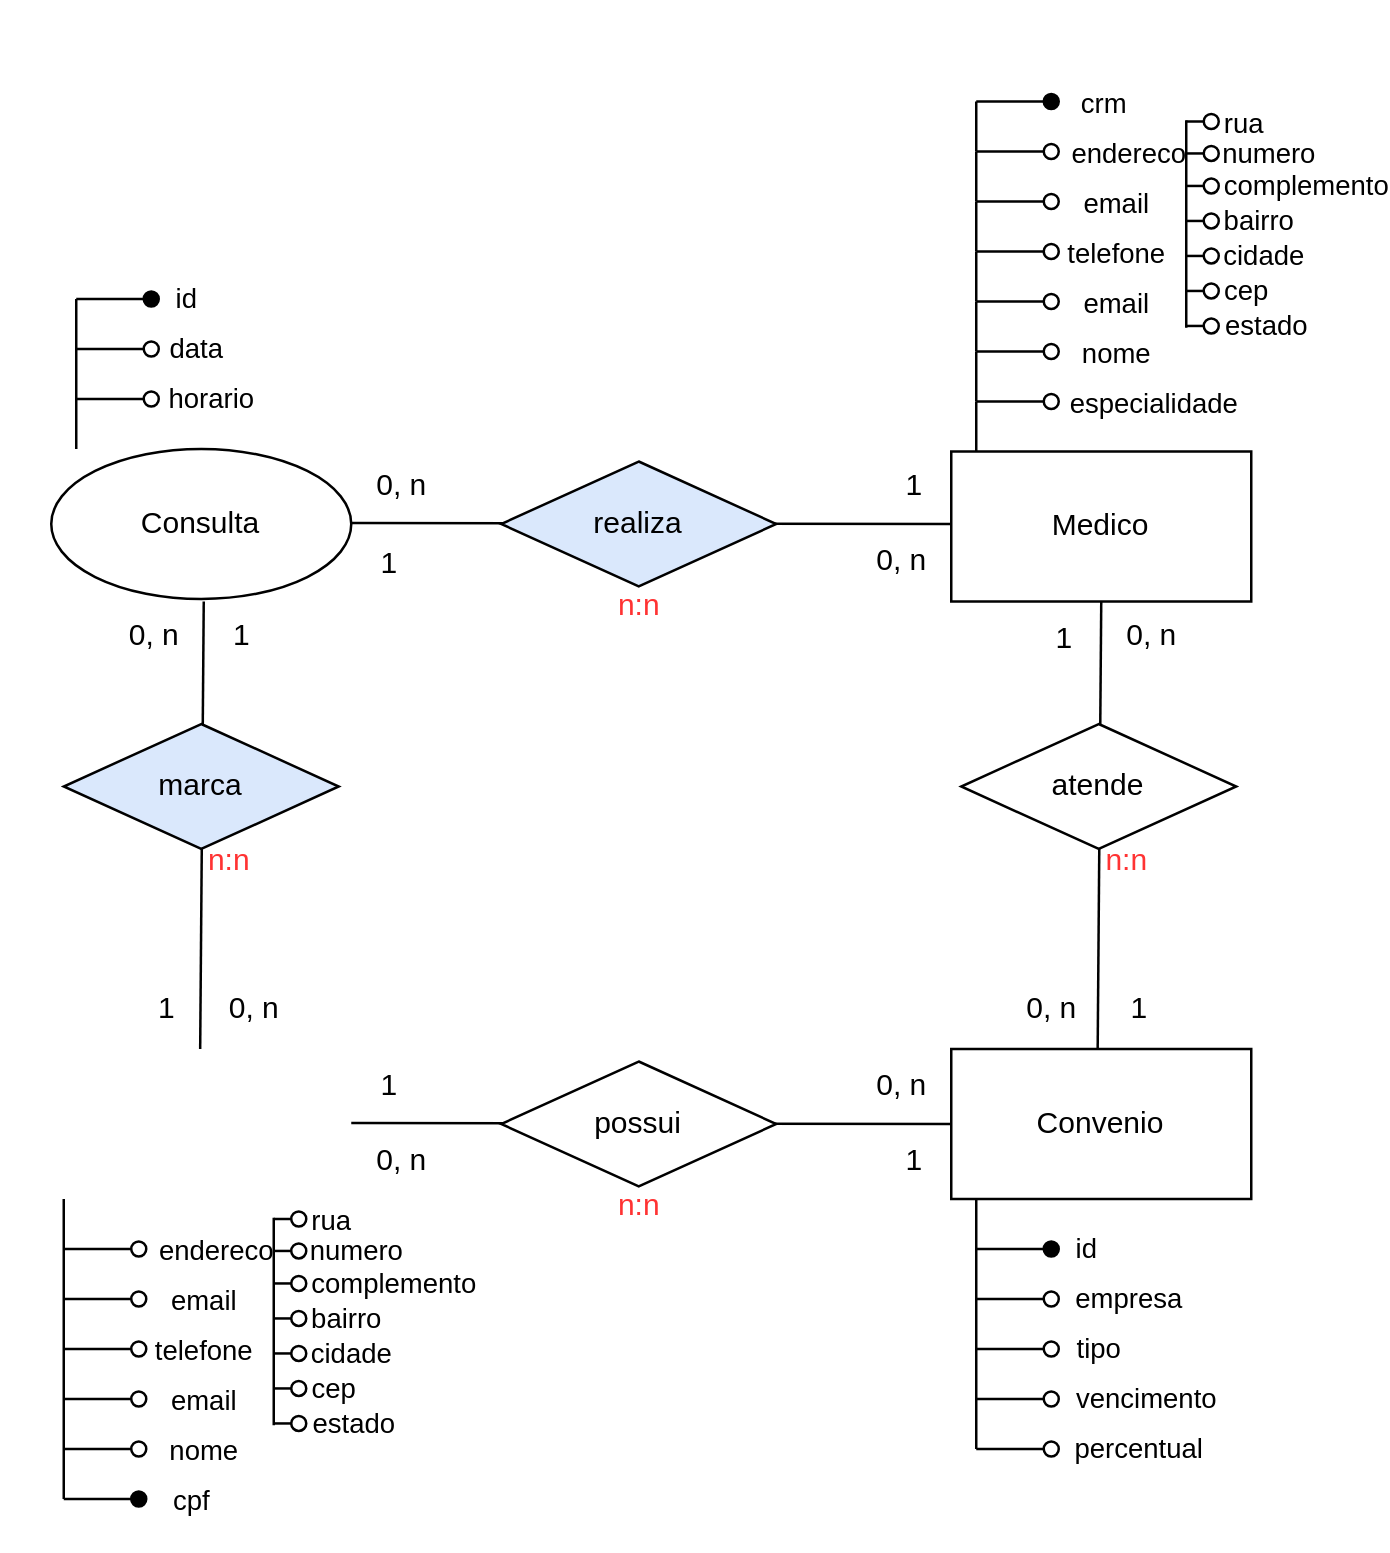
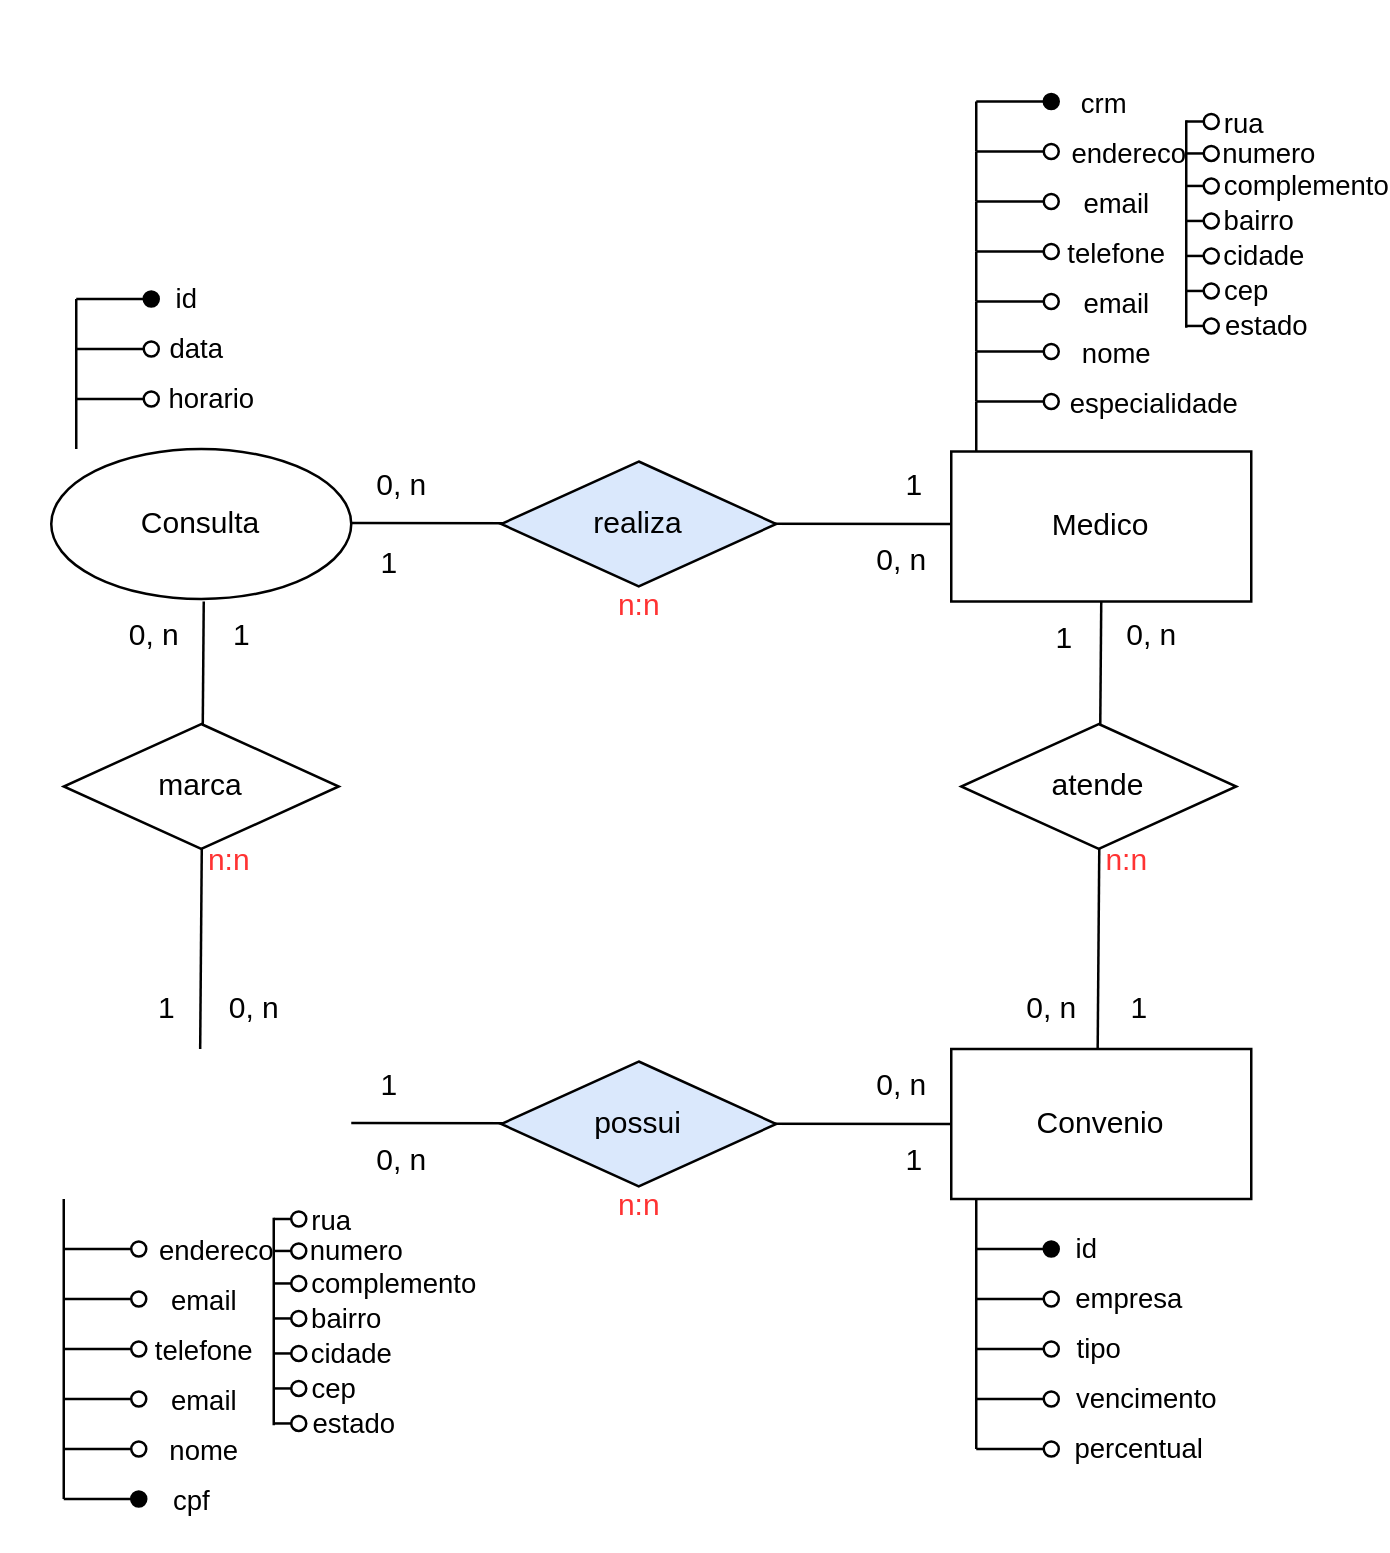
(201, 786) -> (201, 786)
(639, 1124) -> (639, 1124)
